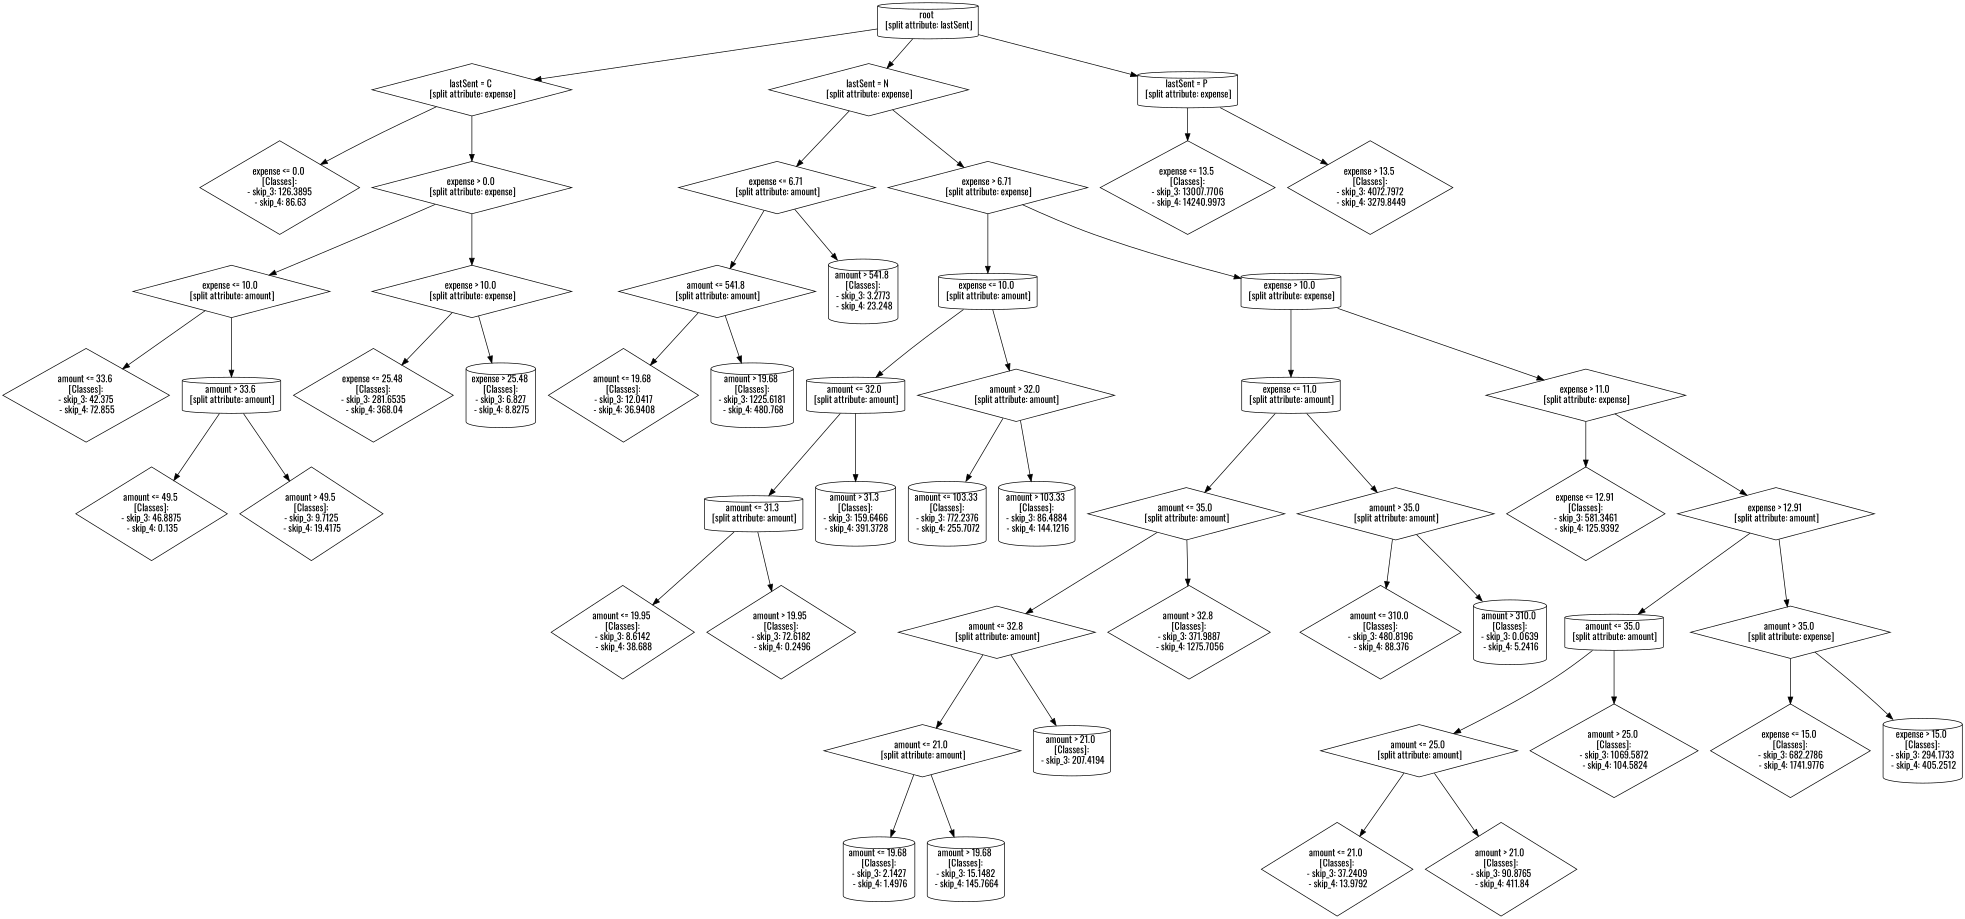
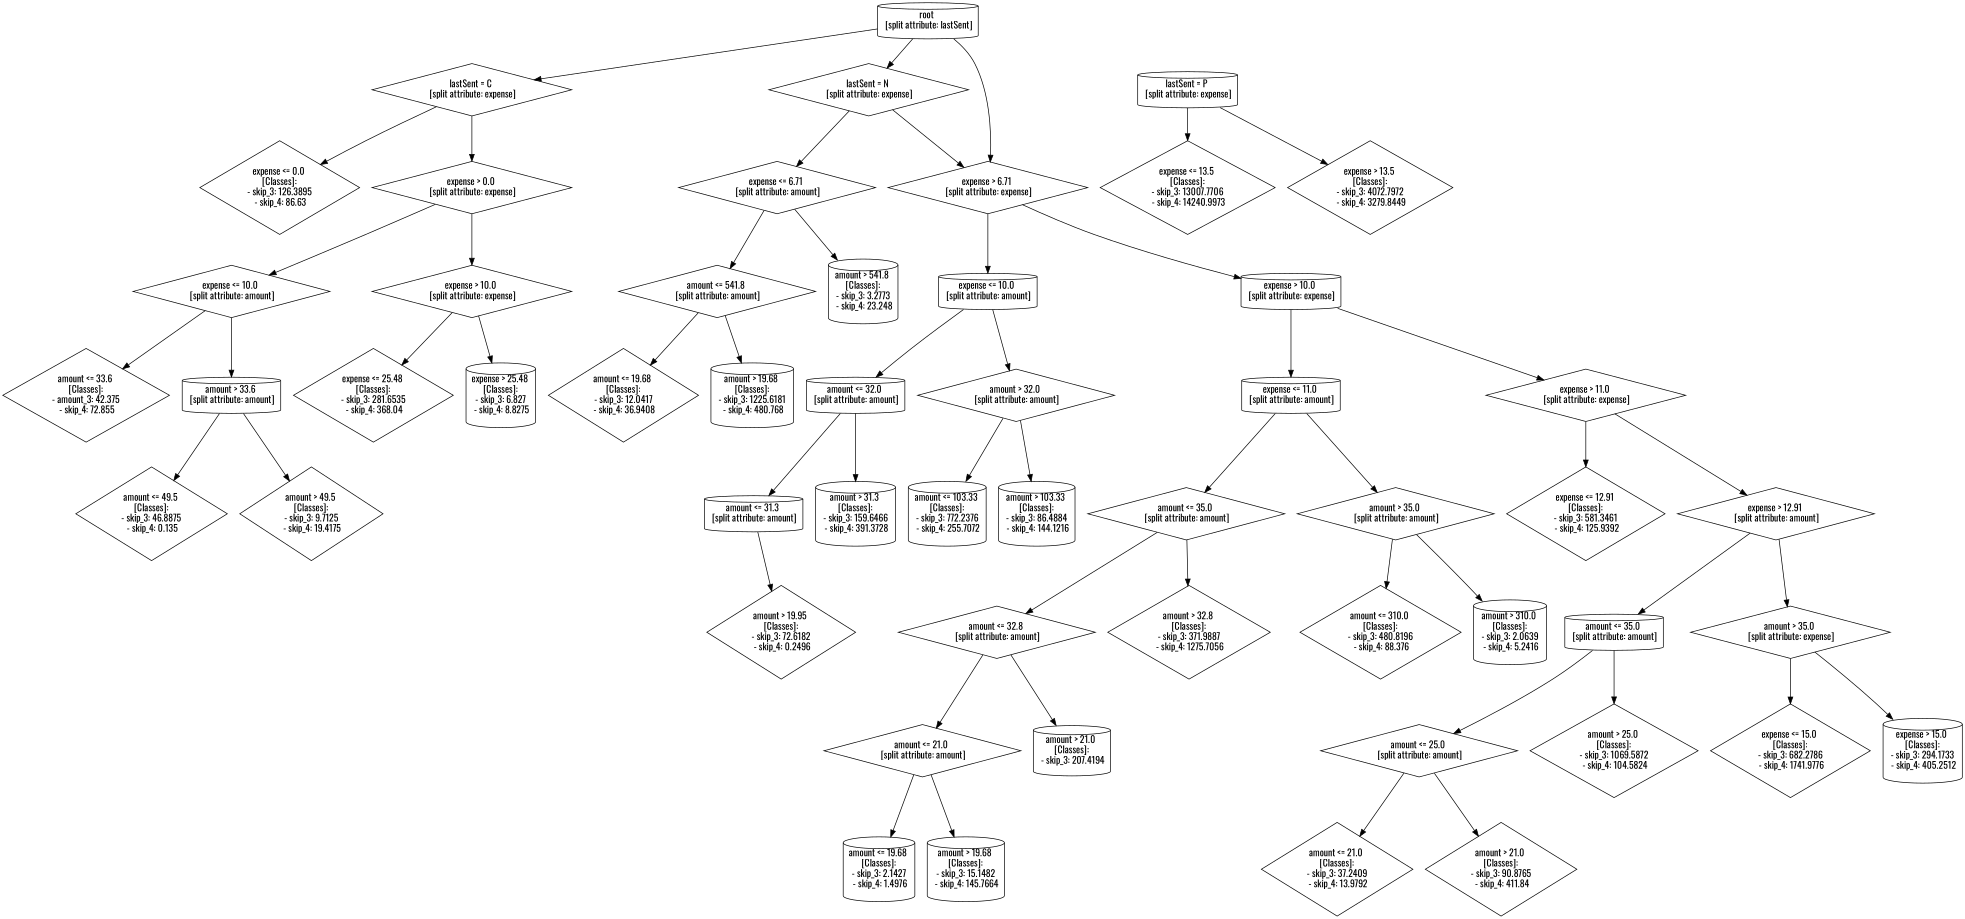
(1055, 54) -> (985, 92)
(86, 395) -> (86, 395)
(623, 632) -> none
(1510, 632) -> (1510, 632)
